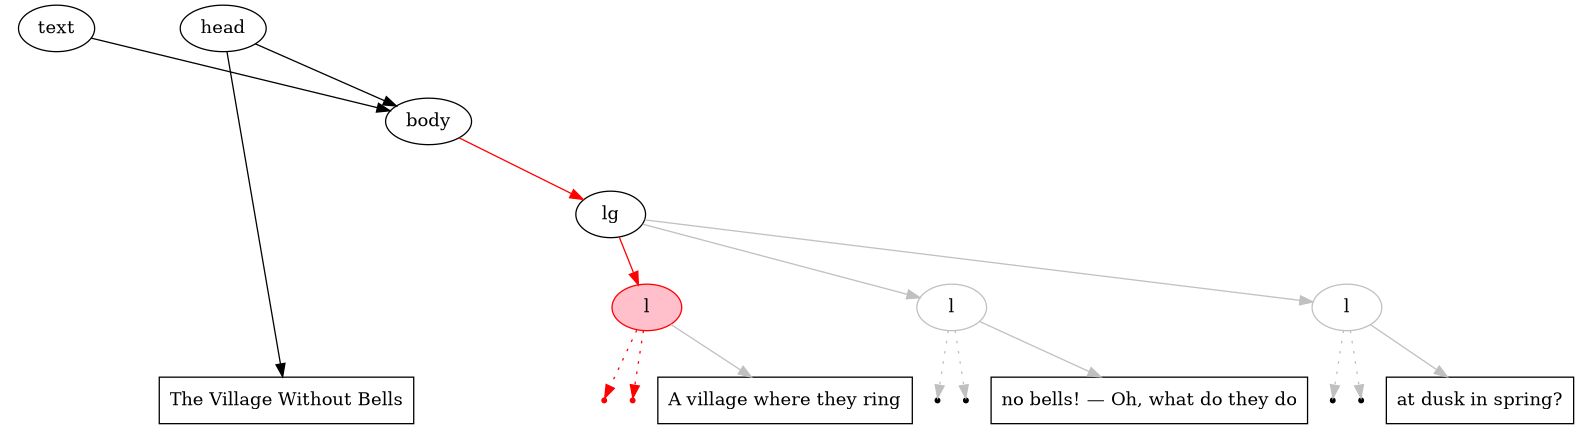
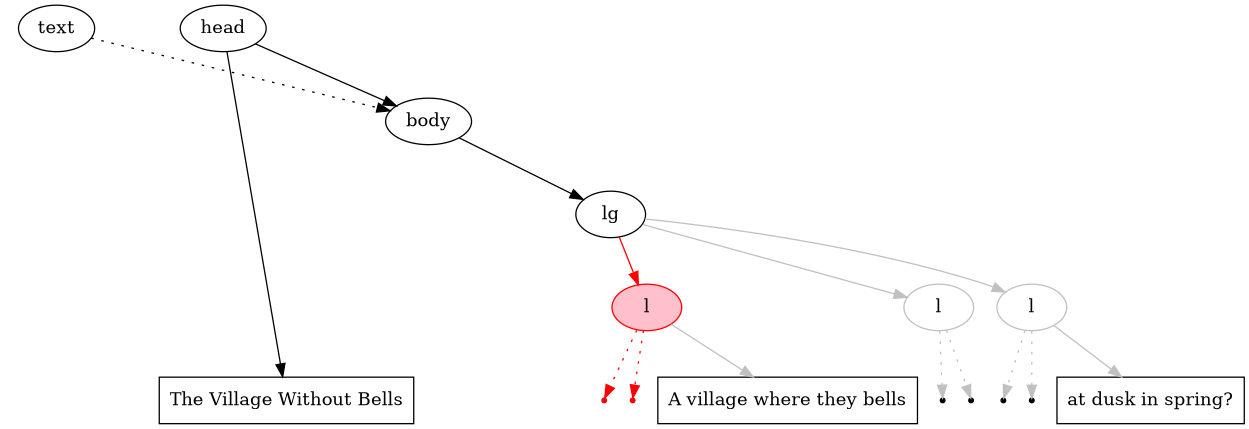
(241, 75) -> (241, 75)
(515, 166) -> (515, 166)
(785, 400) -> (788, 400)
(1149, 400) -> none
